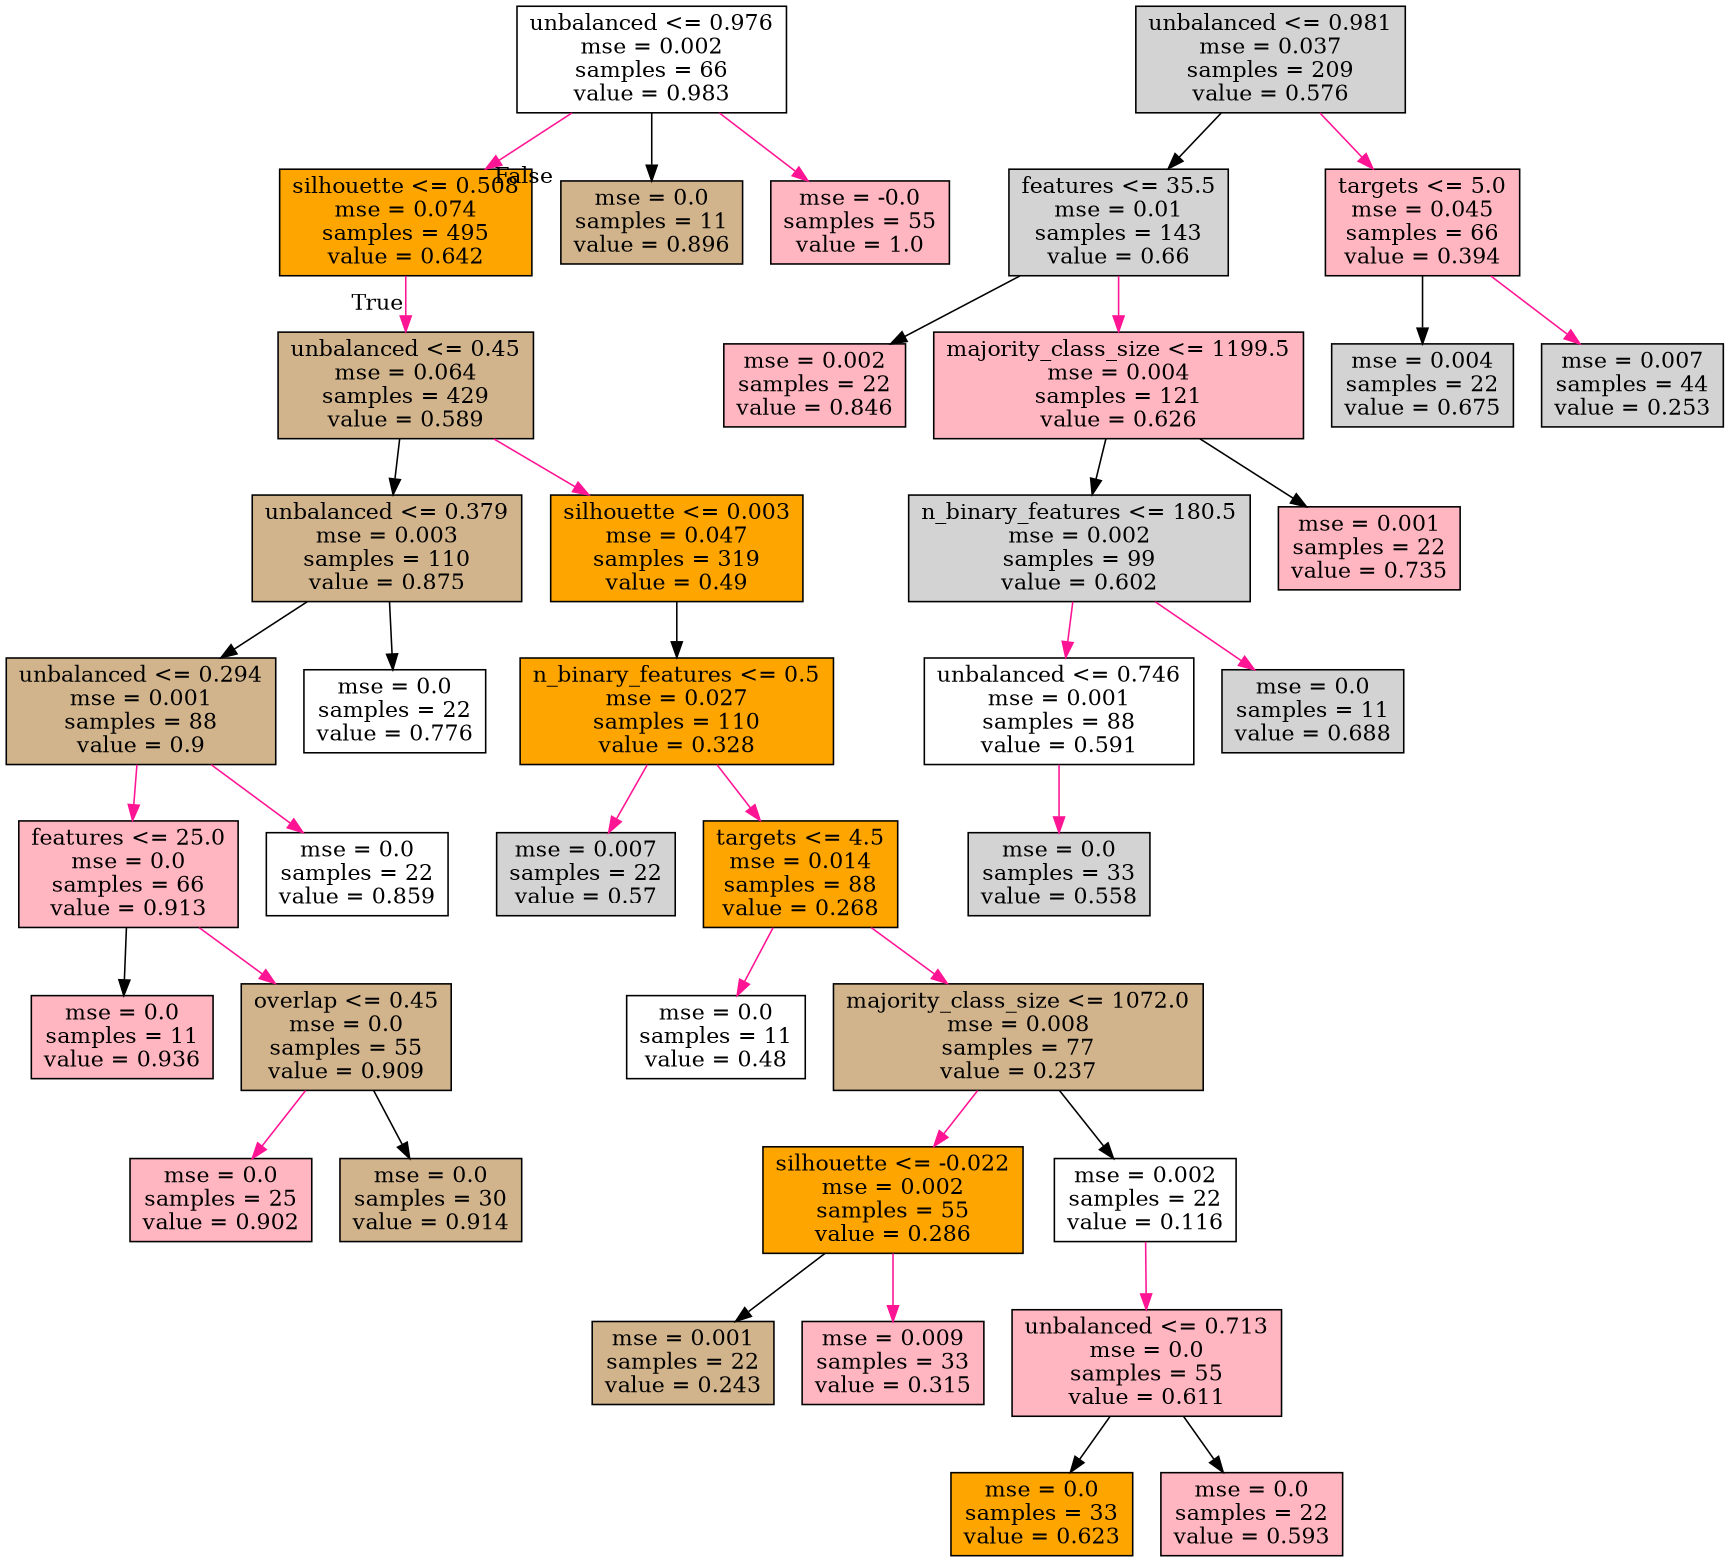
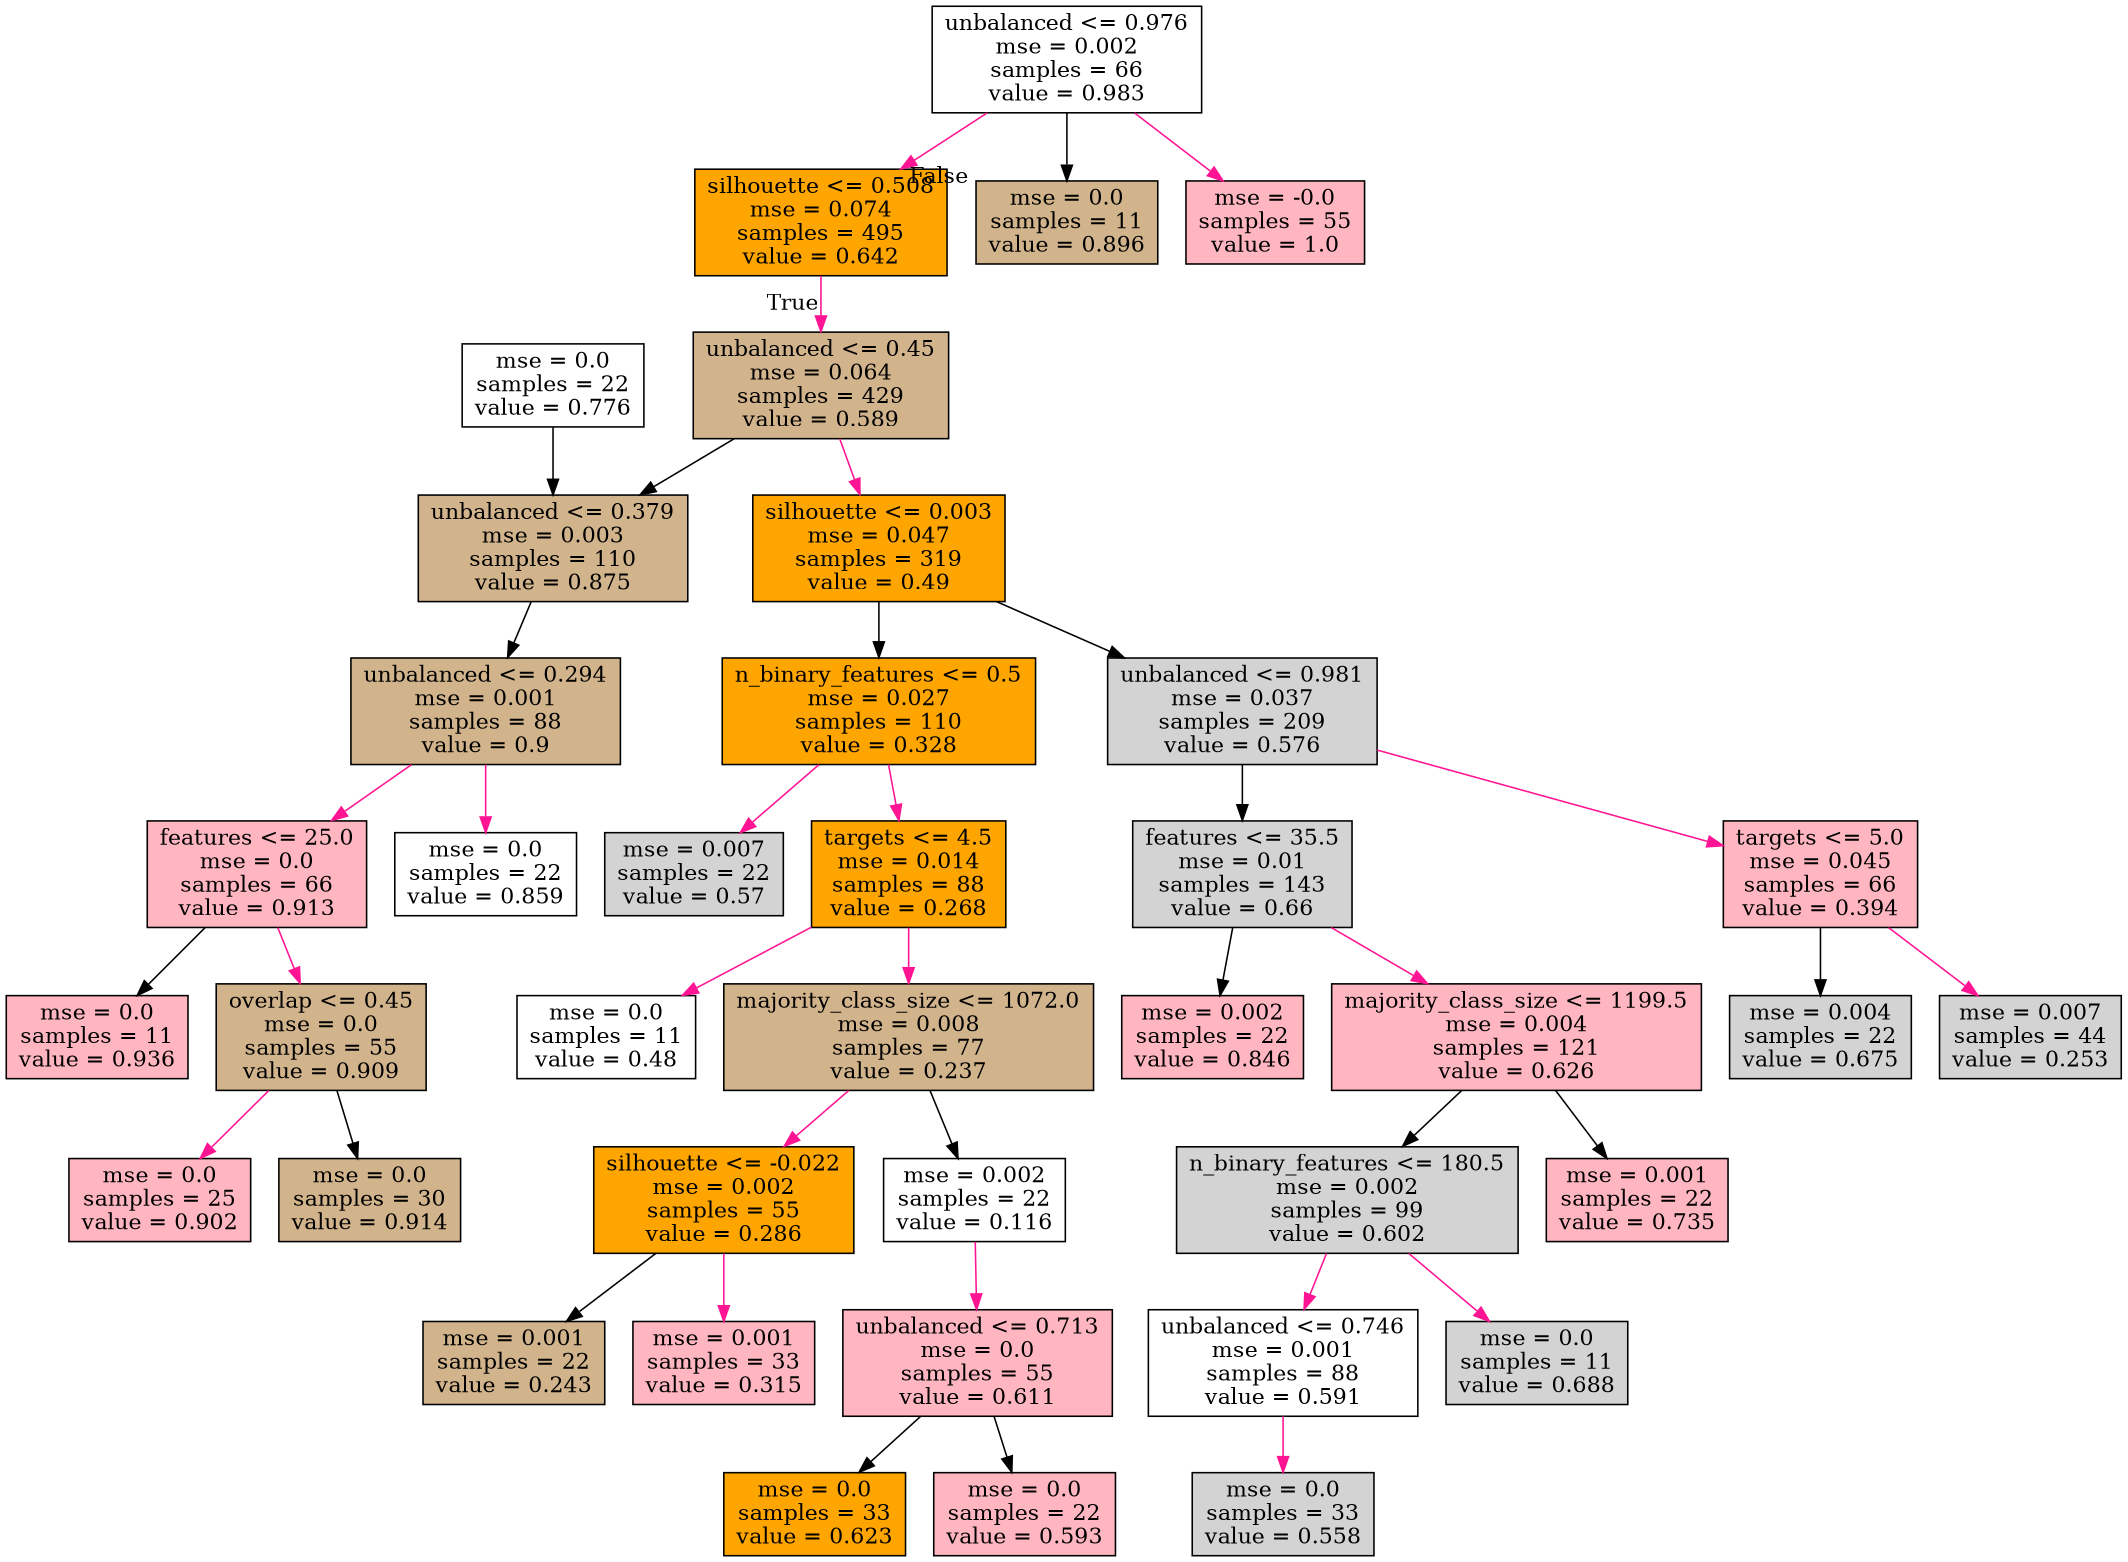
none -> (1053, 627)
(391, 628) -> (553, 453)
(893, 1363) -> (724, 1363)
